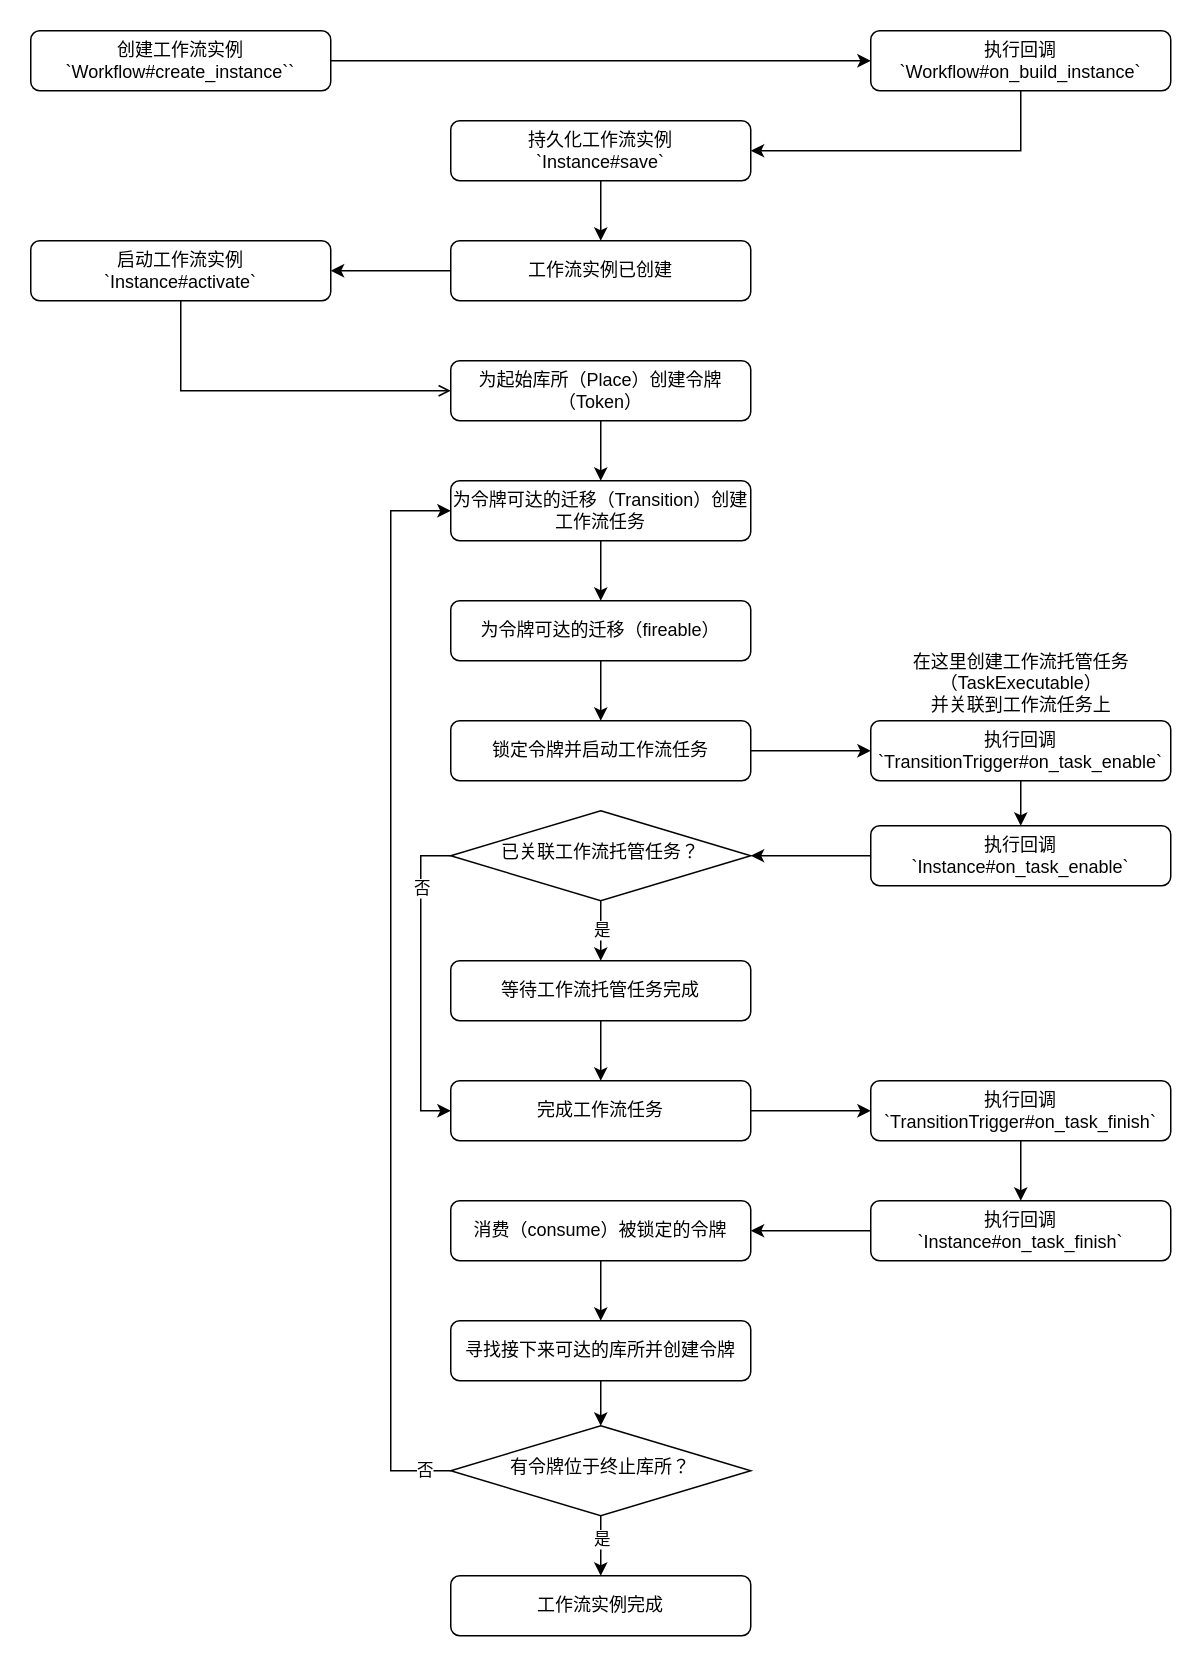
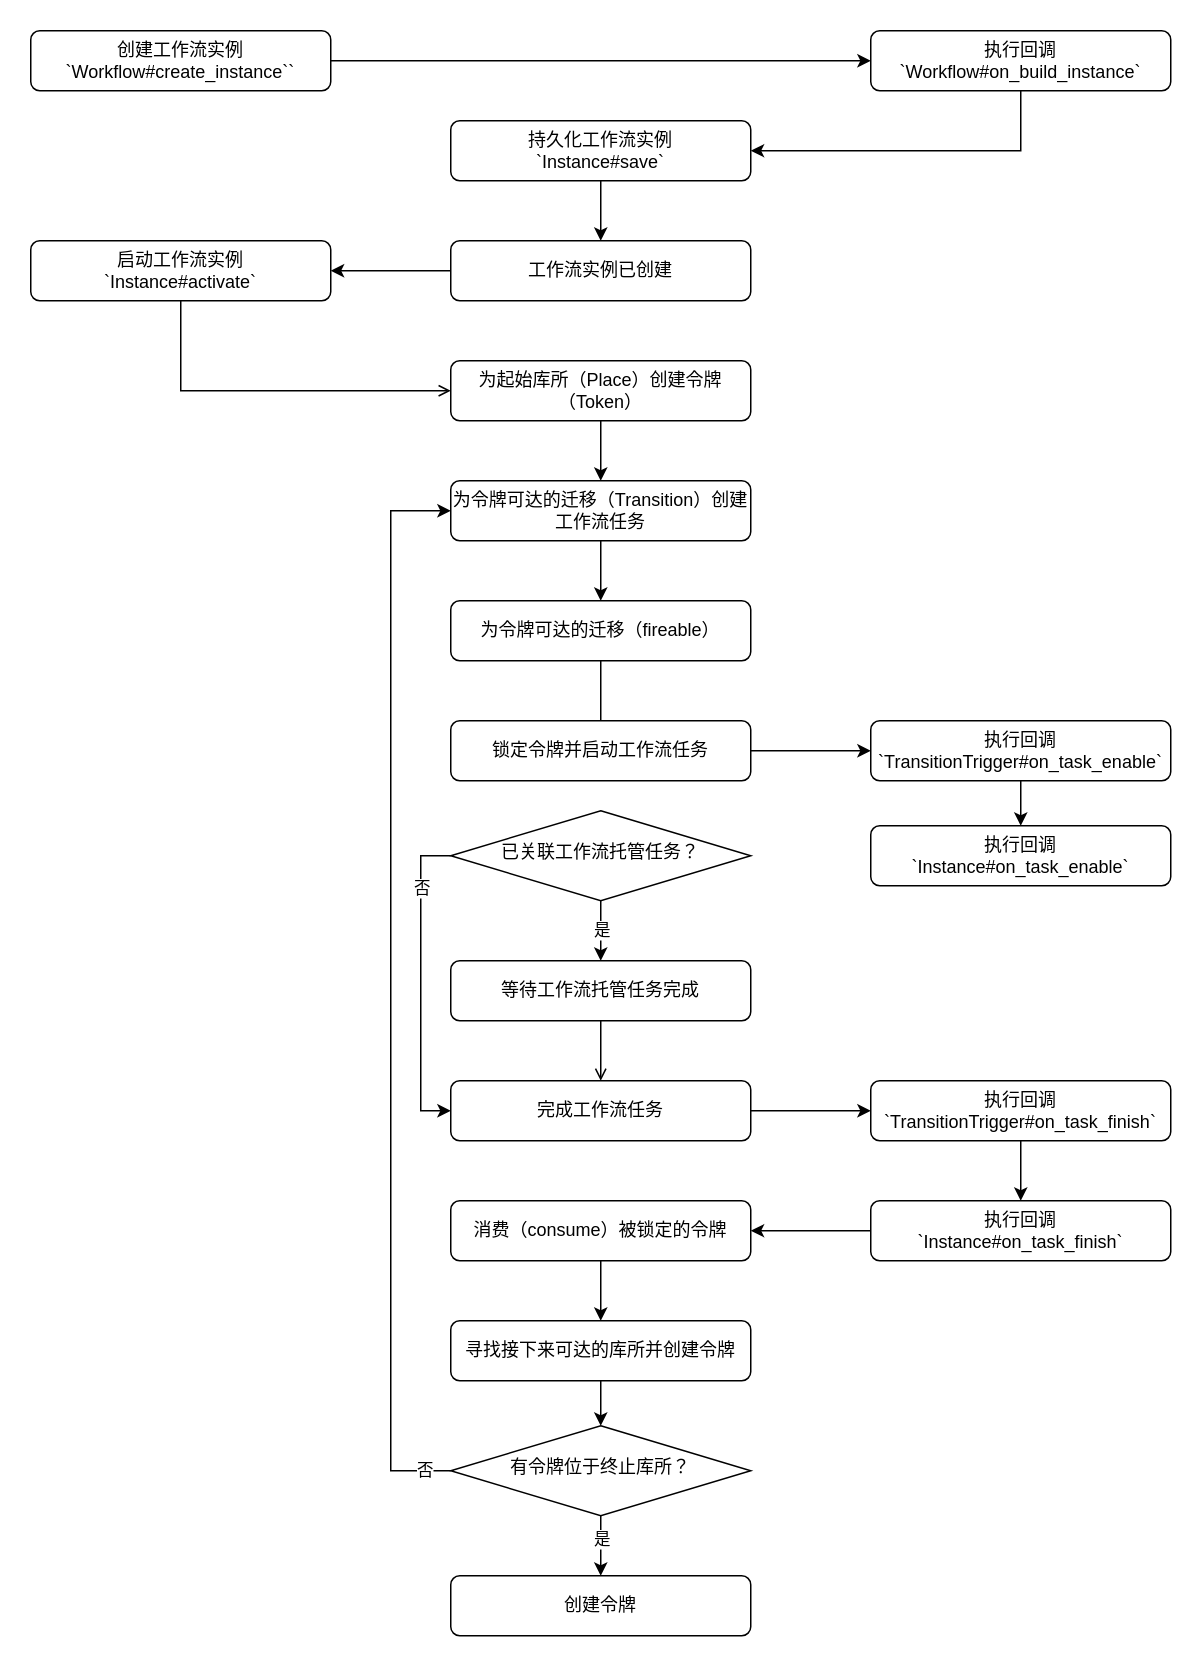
(1021, 683) -> none
(601, 709) -> (601, 713)
(816, 856) -> none
(601, 1069) -> (601, 1071)
(601, 1606) -> (601, 1606)
